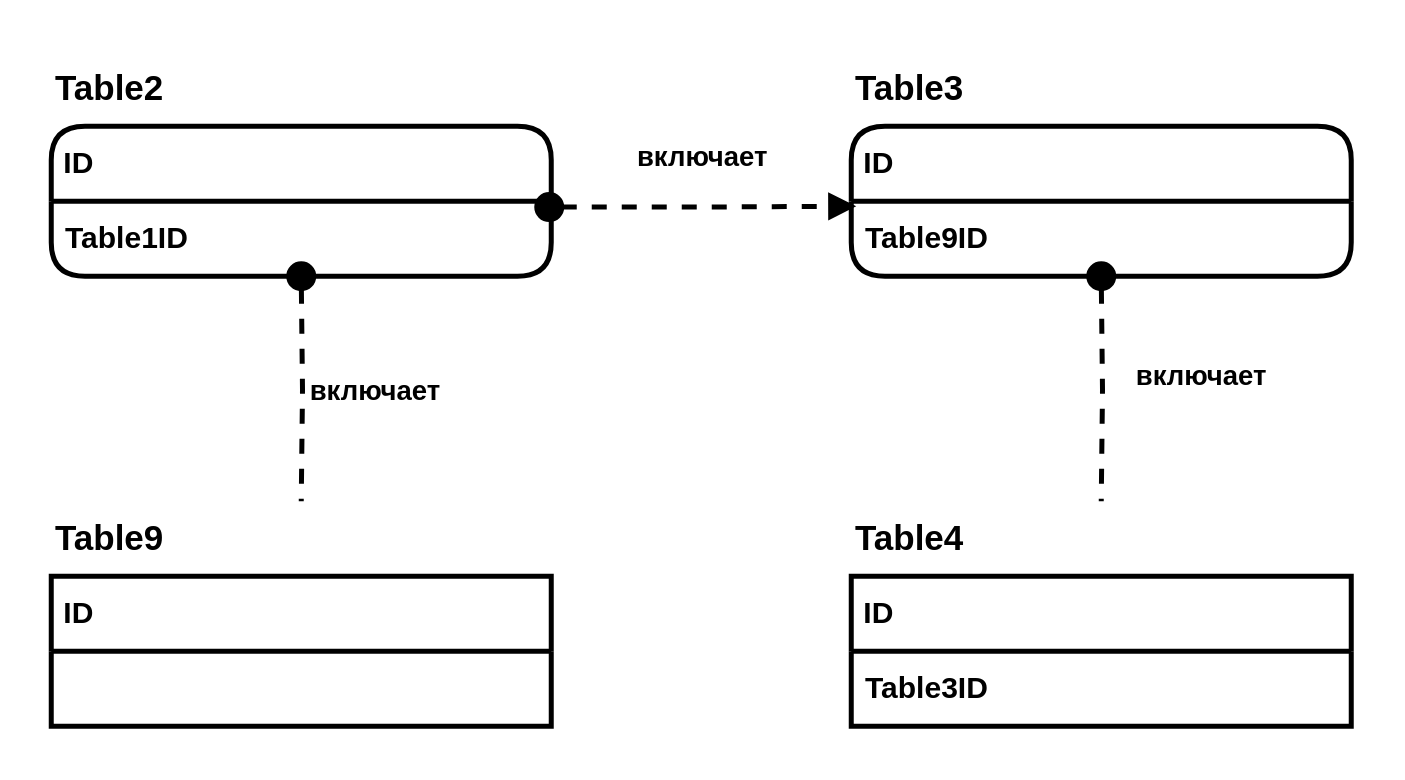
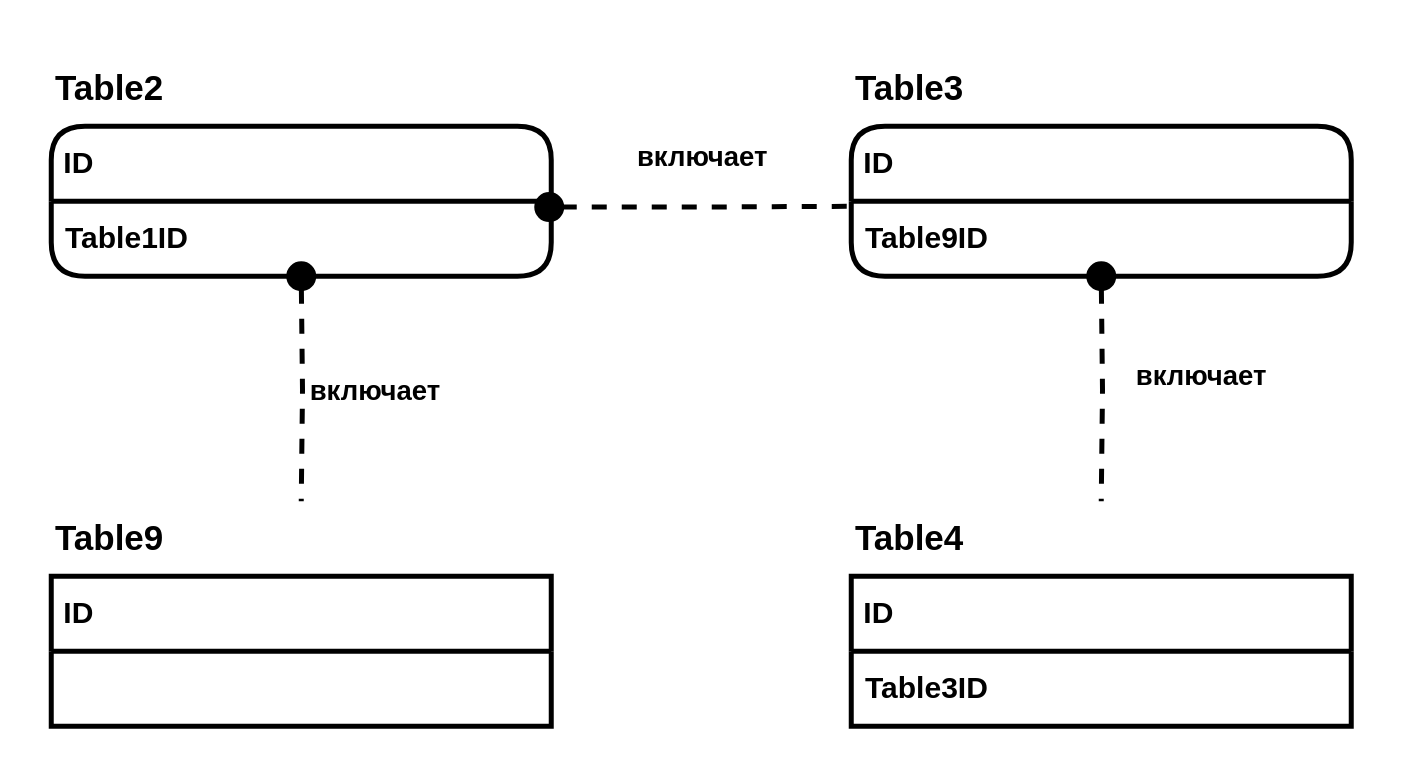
(828, 206) -> (856, 206)
